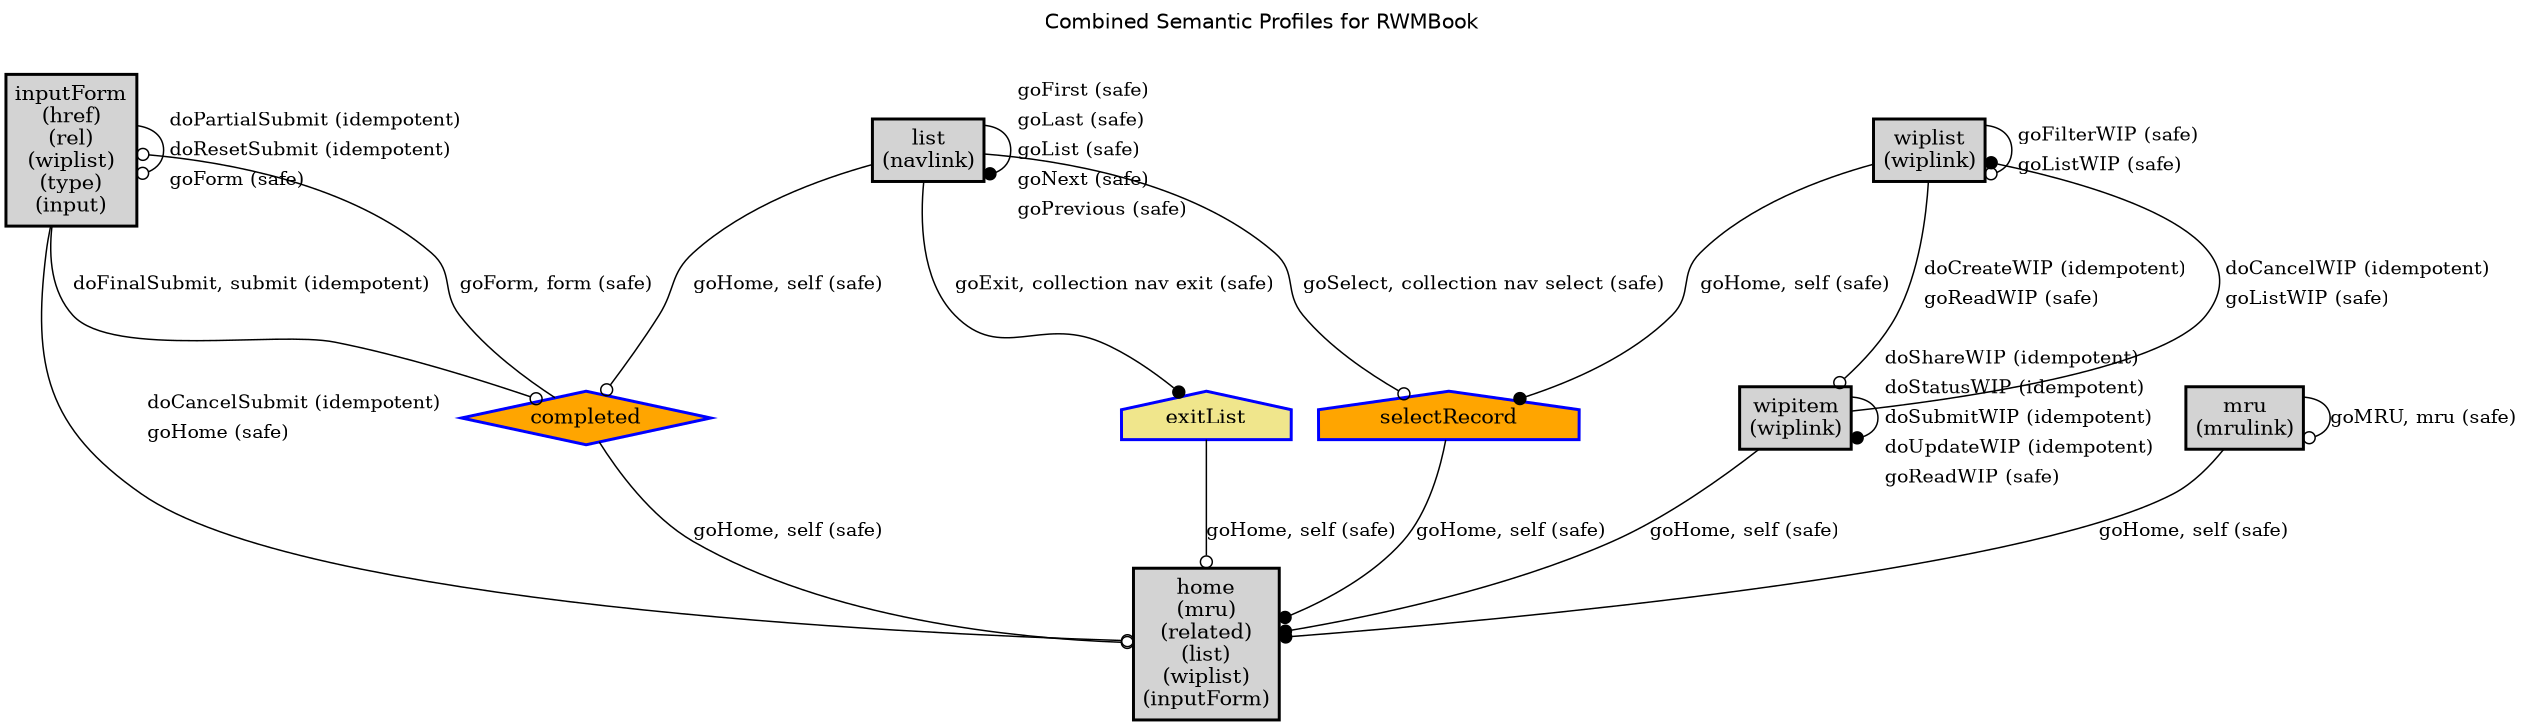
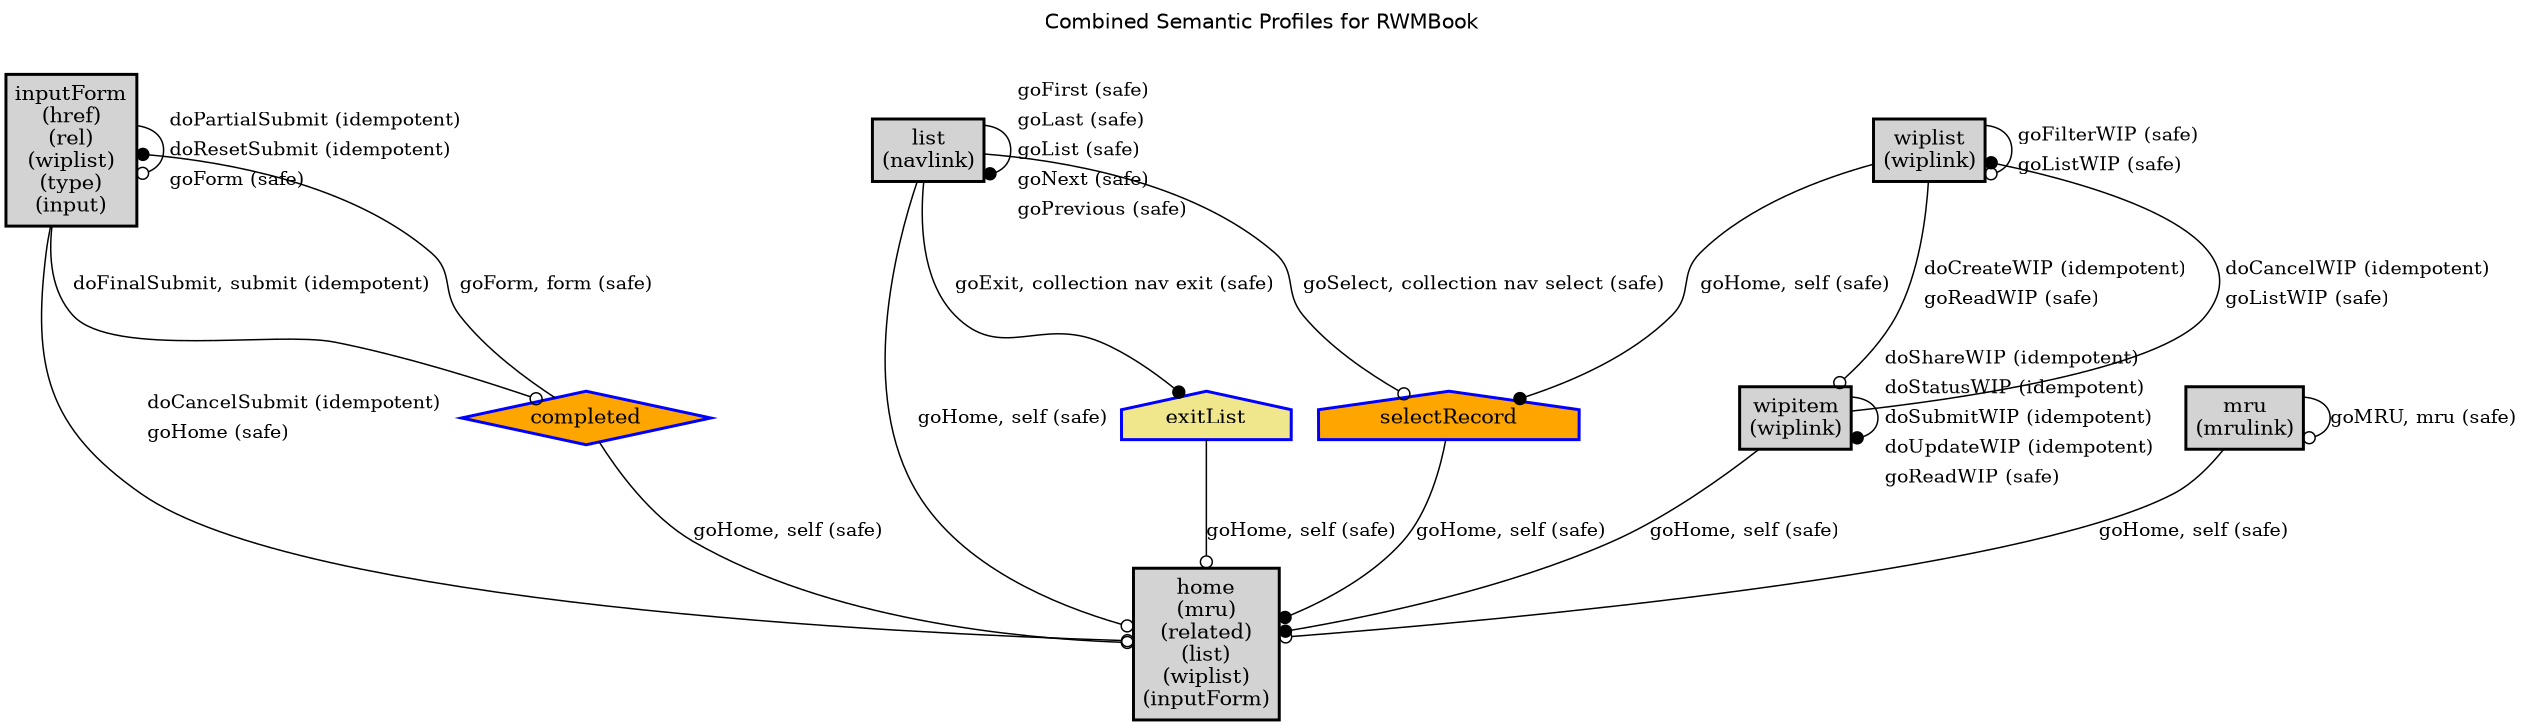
(387, 222) -> (387, 222)
(710, 239) -> (902, 460)
(1771, 586) -> (1771, 586)
